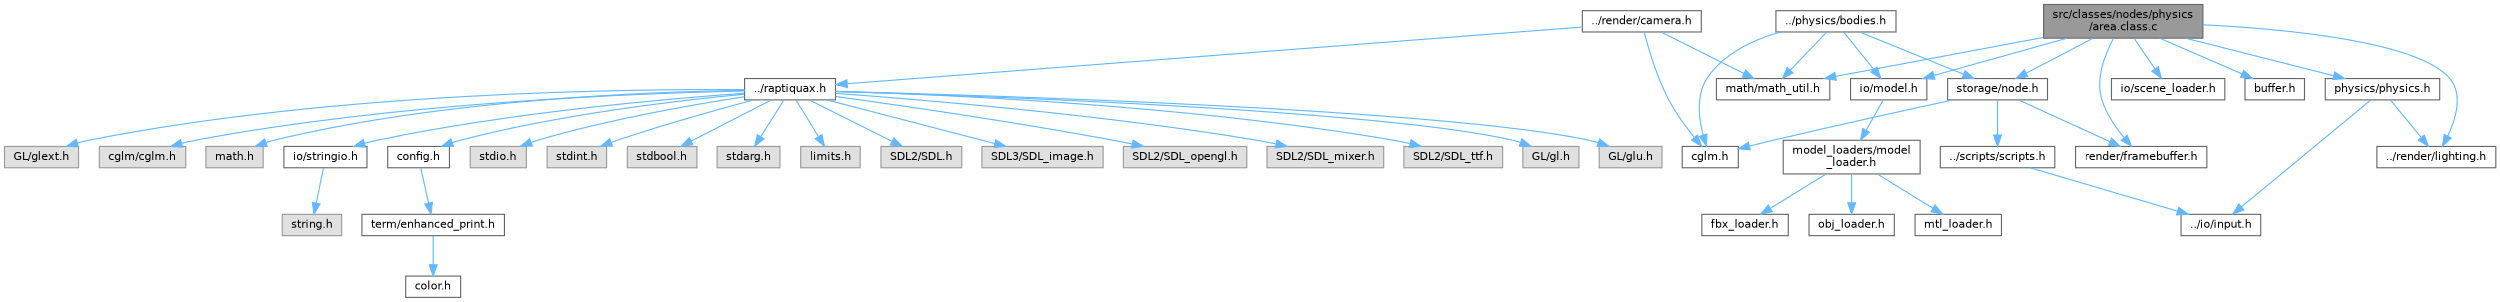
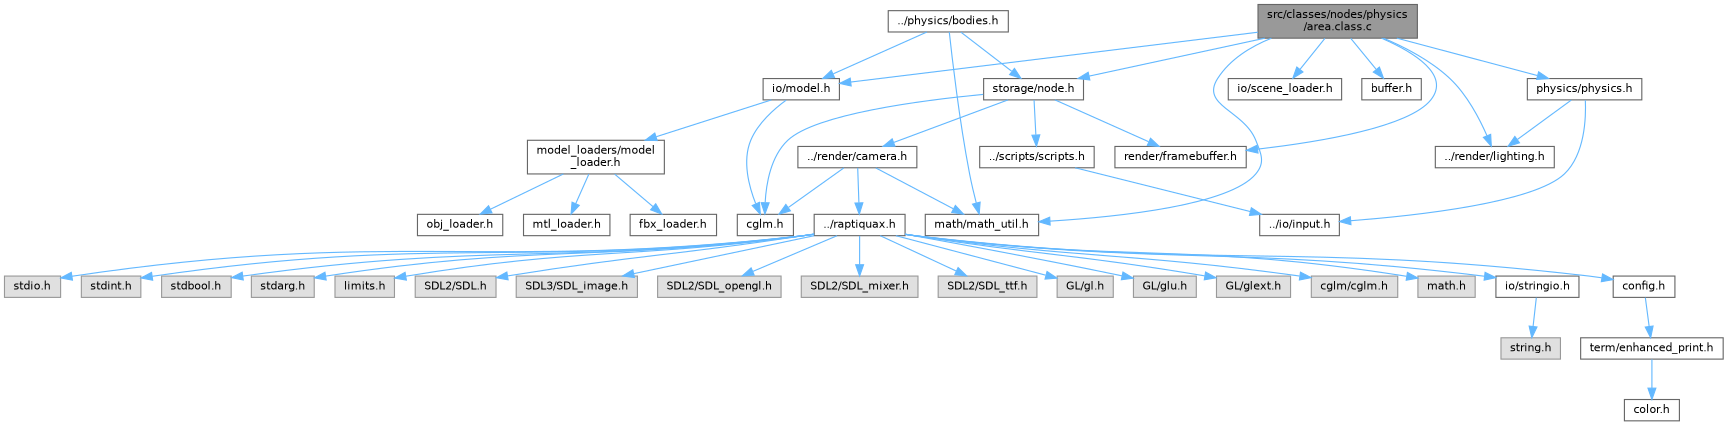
(1714, 70) -> (749, 145)
none -> (951, 121)
